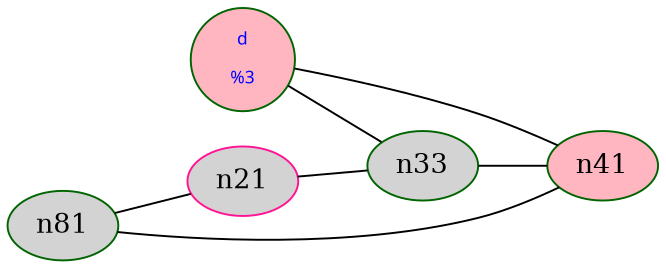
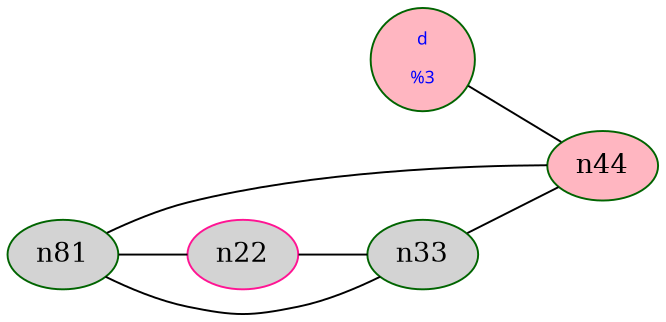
(335, 114) -> (243, 314)
(603, 166) -> (603, 166)
(243, 181) -> (243, 255)
